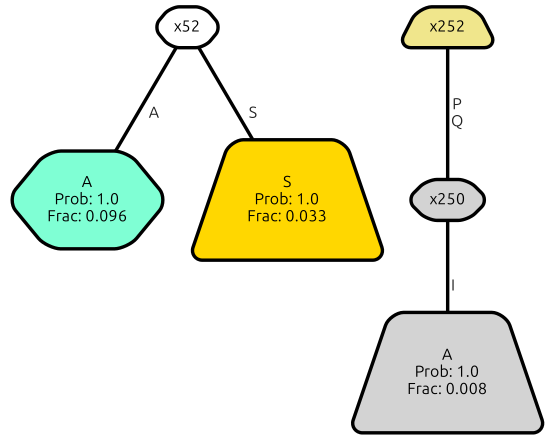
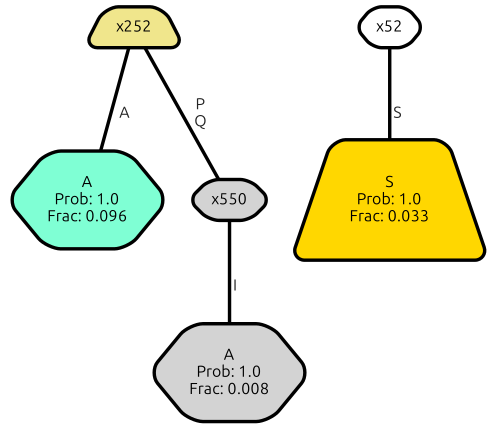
(146, 99) -> (115, 99)
(448, 200) -> (230, 200)
(448, 373) -> (230, 373)
